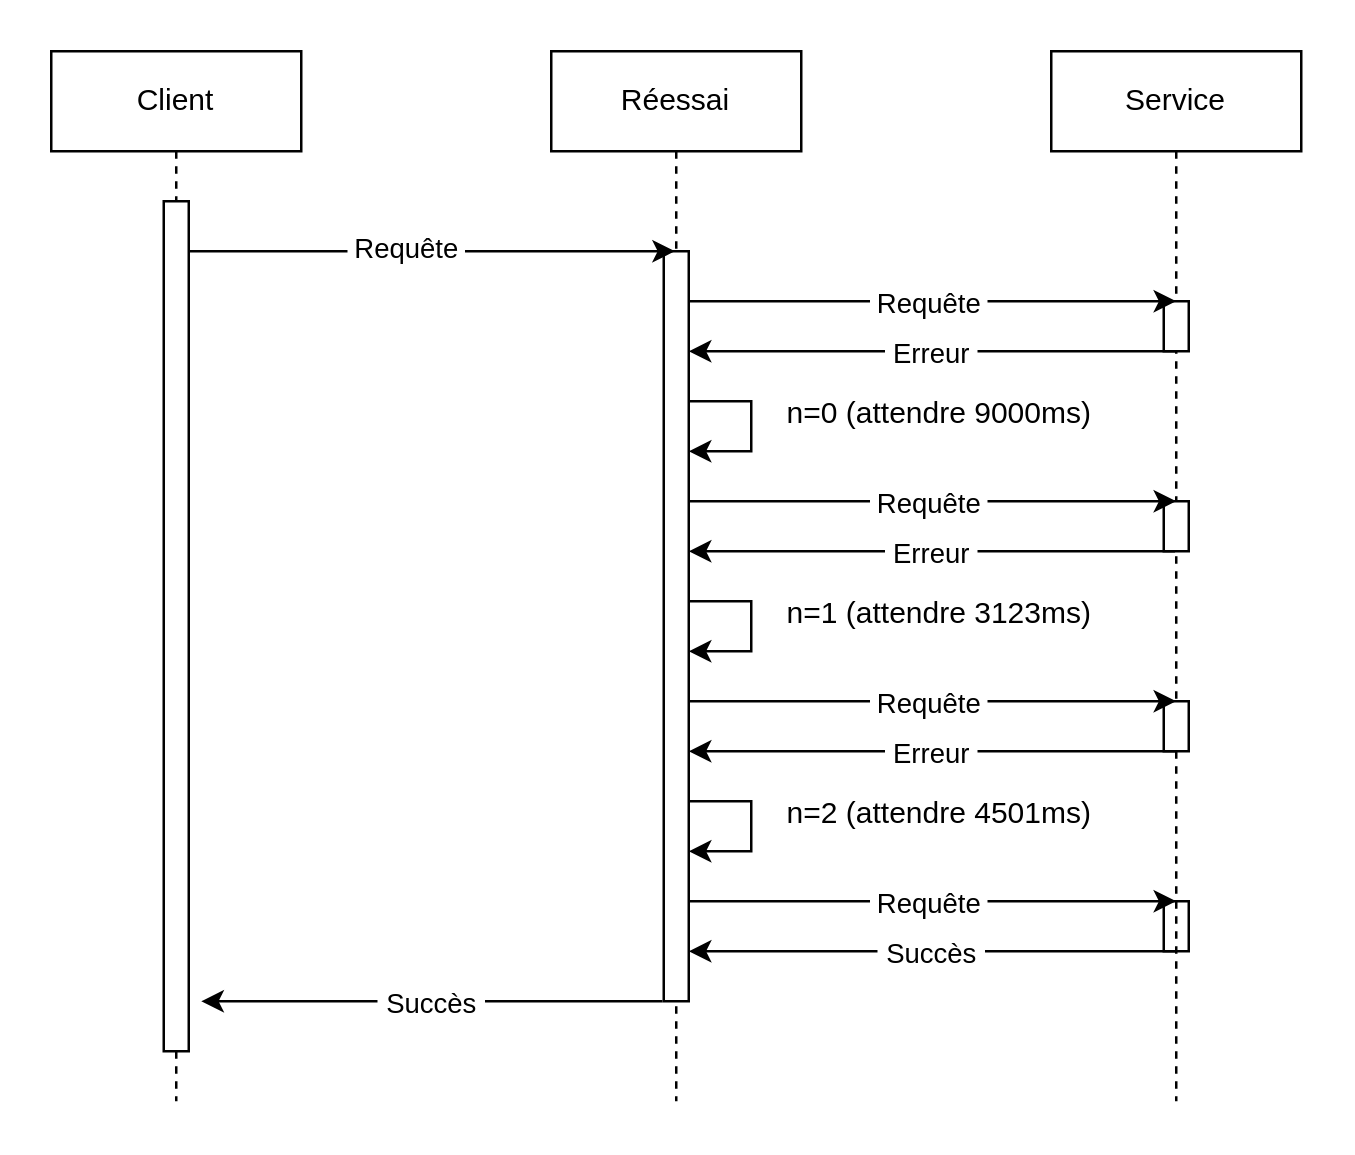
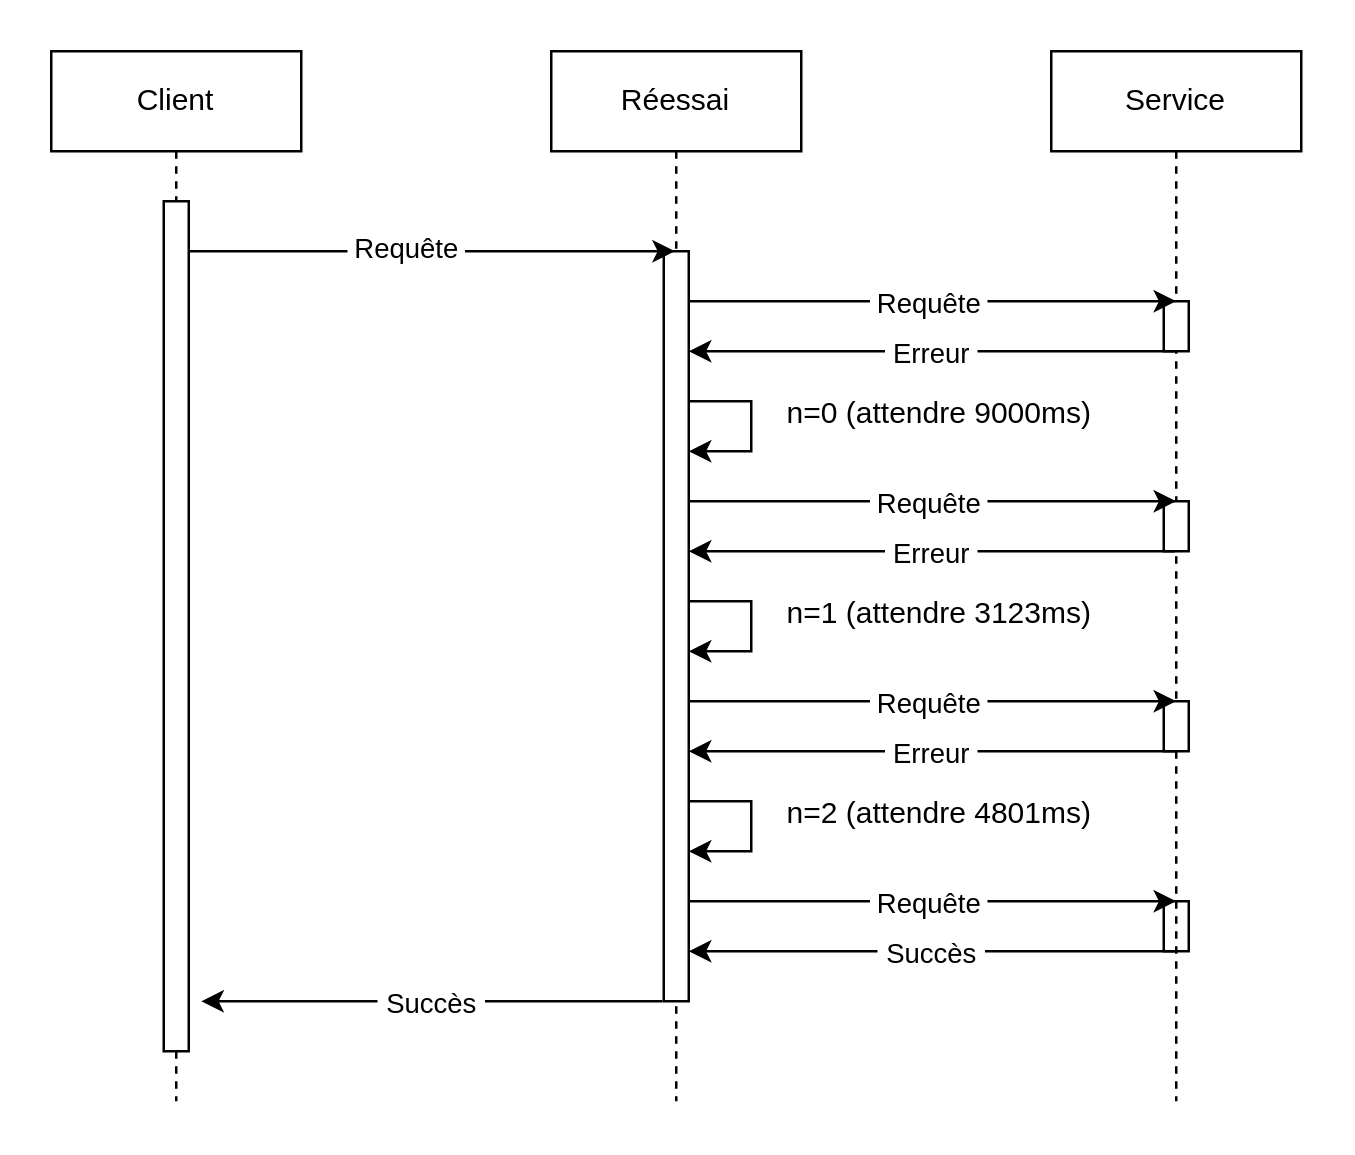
(940, 814) -> (940, 814)
